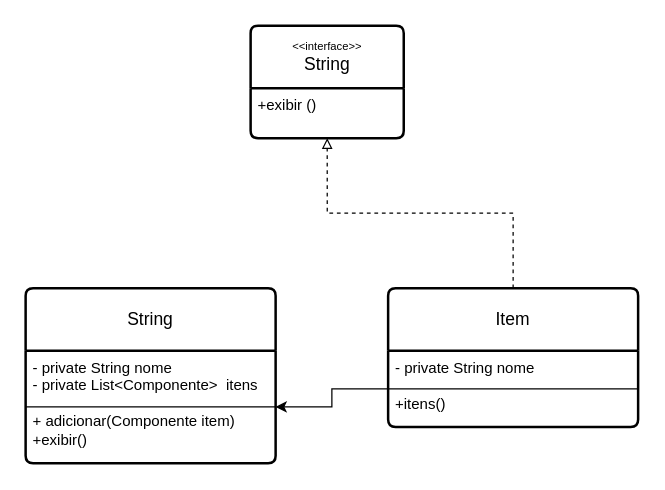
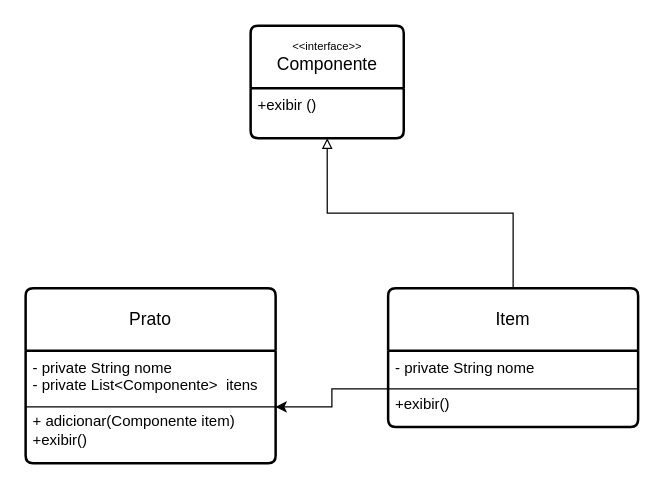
(328, 57) -> (328, 57)
(426, 213) -> (426, 213)
(151, 319) -> (151, 319)
(476, 377) -> (476, 377)
